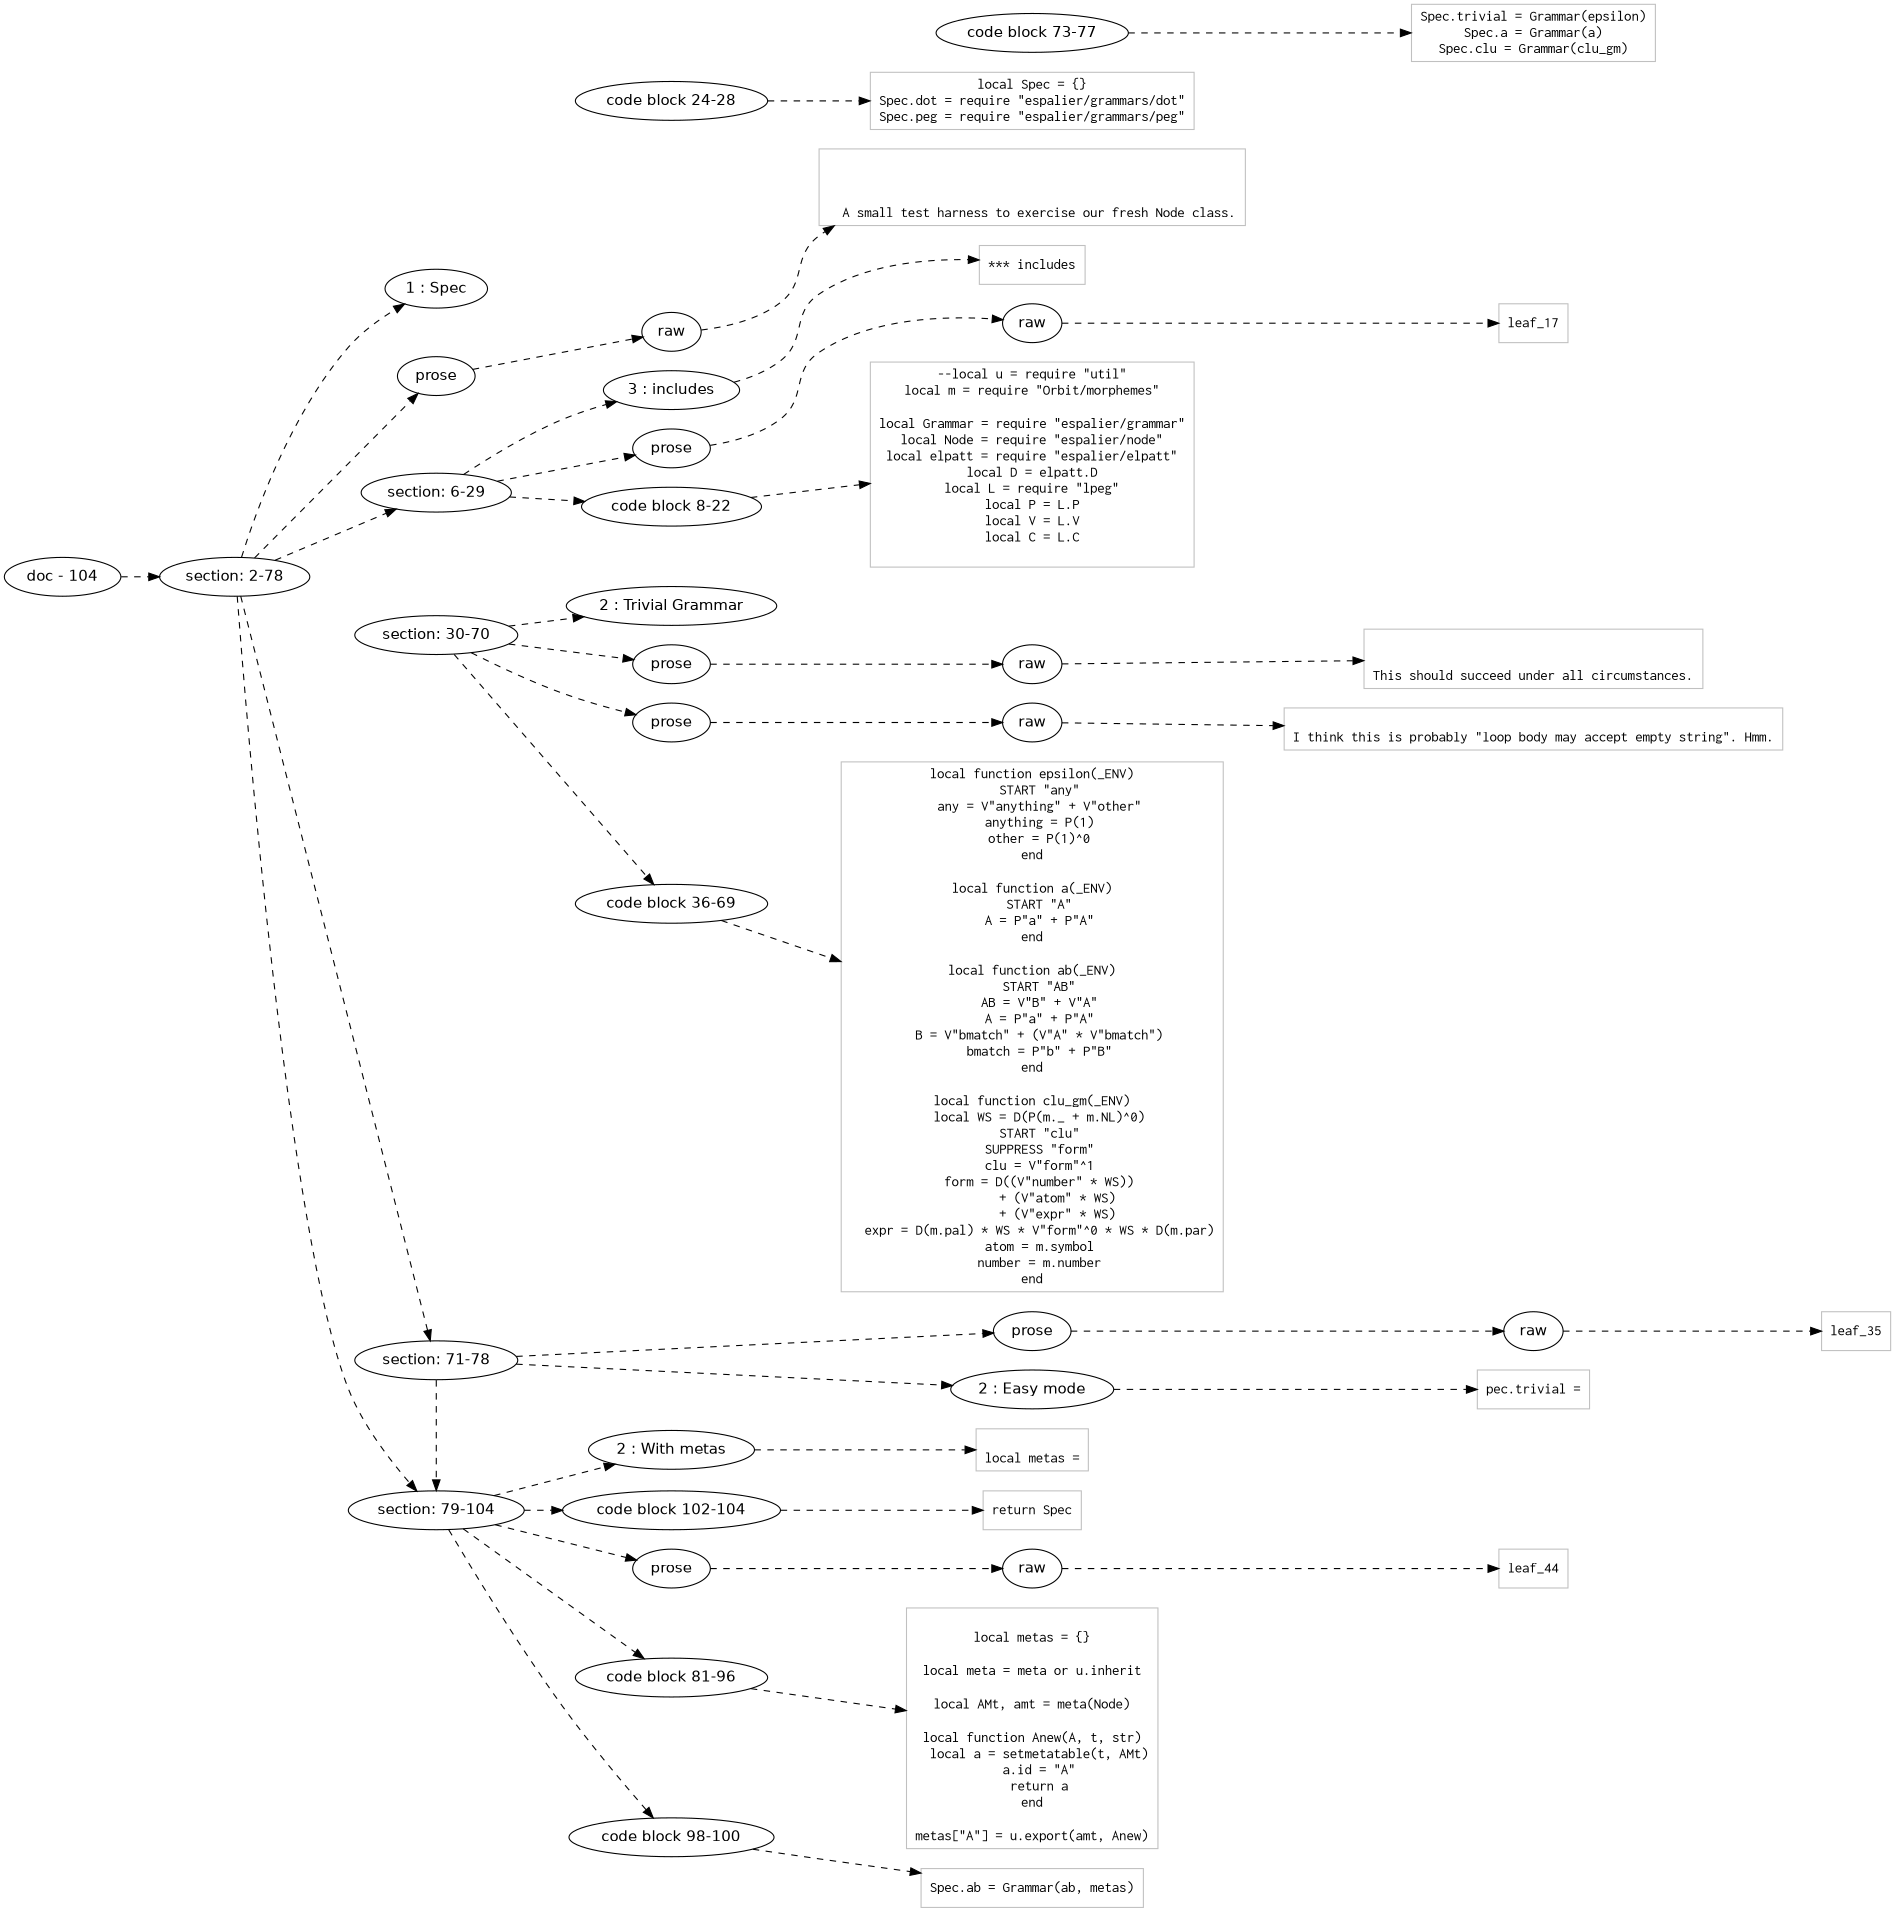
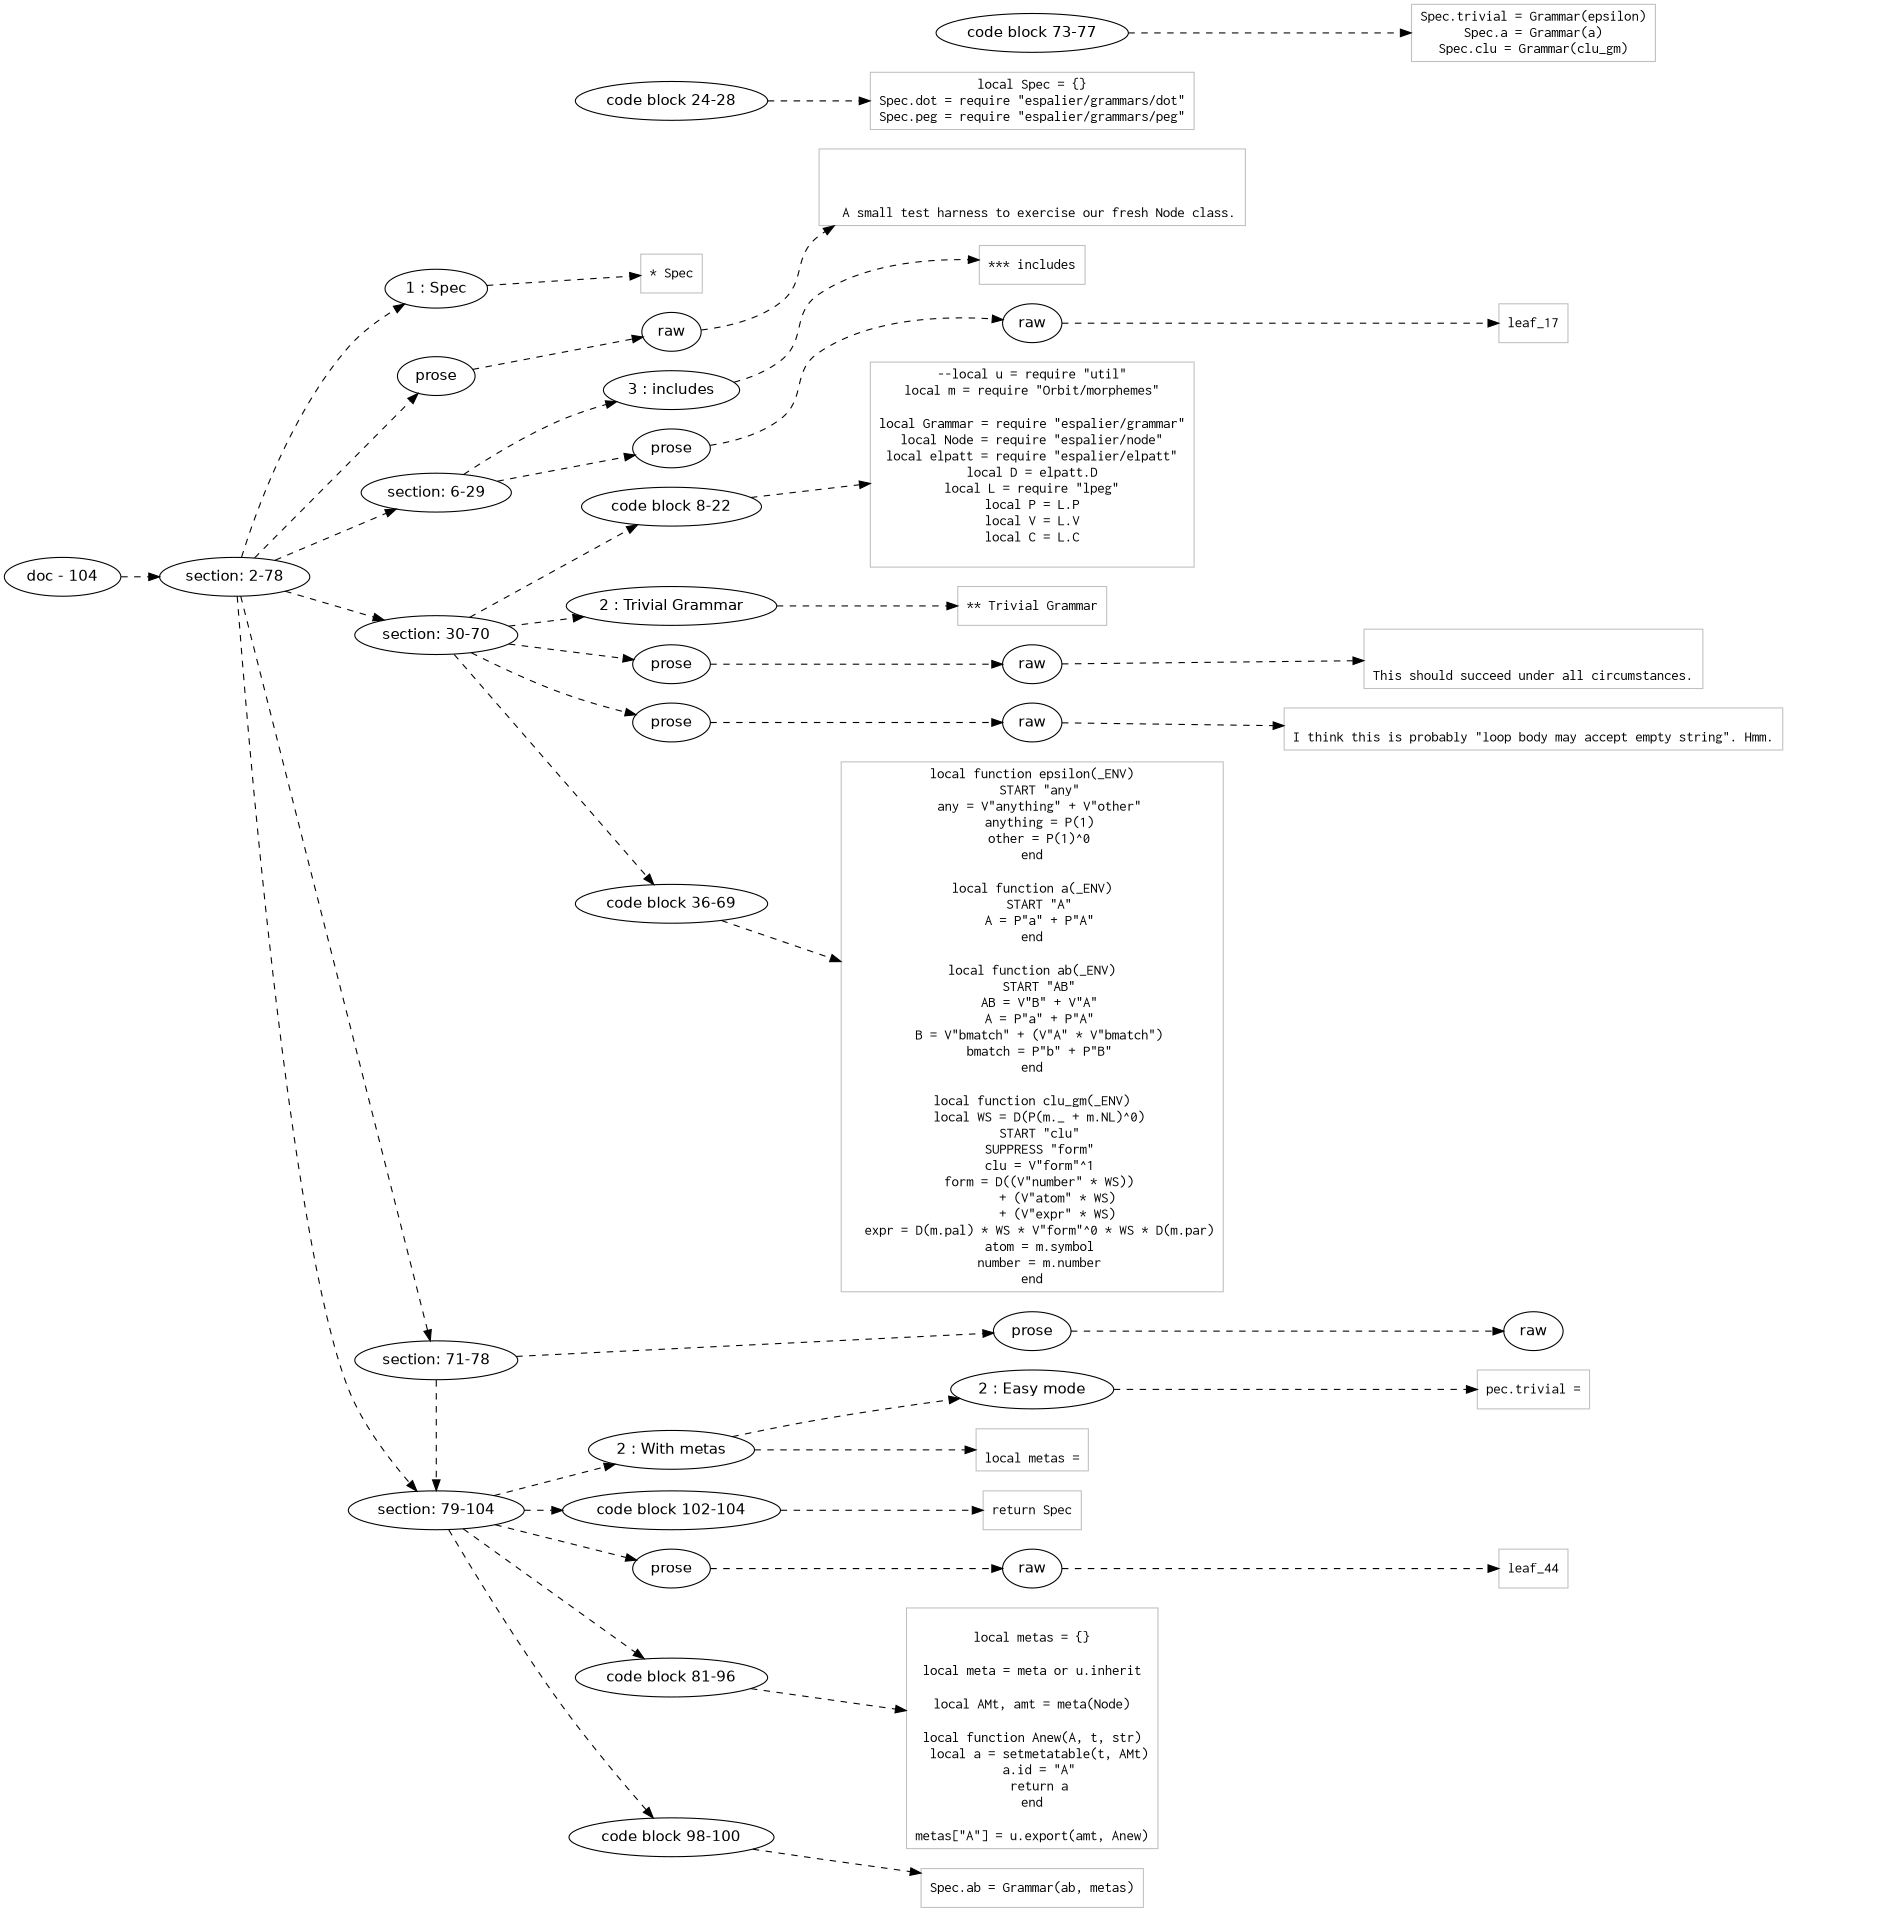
none -> (672, 274)
(542, 499) -> (549, 574)
none -> (329, 604)
none -> (1032, 606)
(1856, 1331) -> none
(729, 1375) -> (840, 1416)
